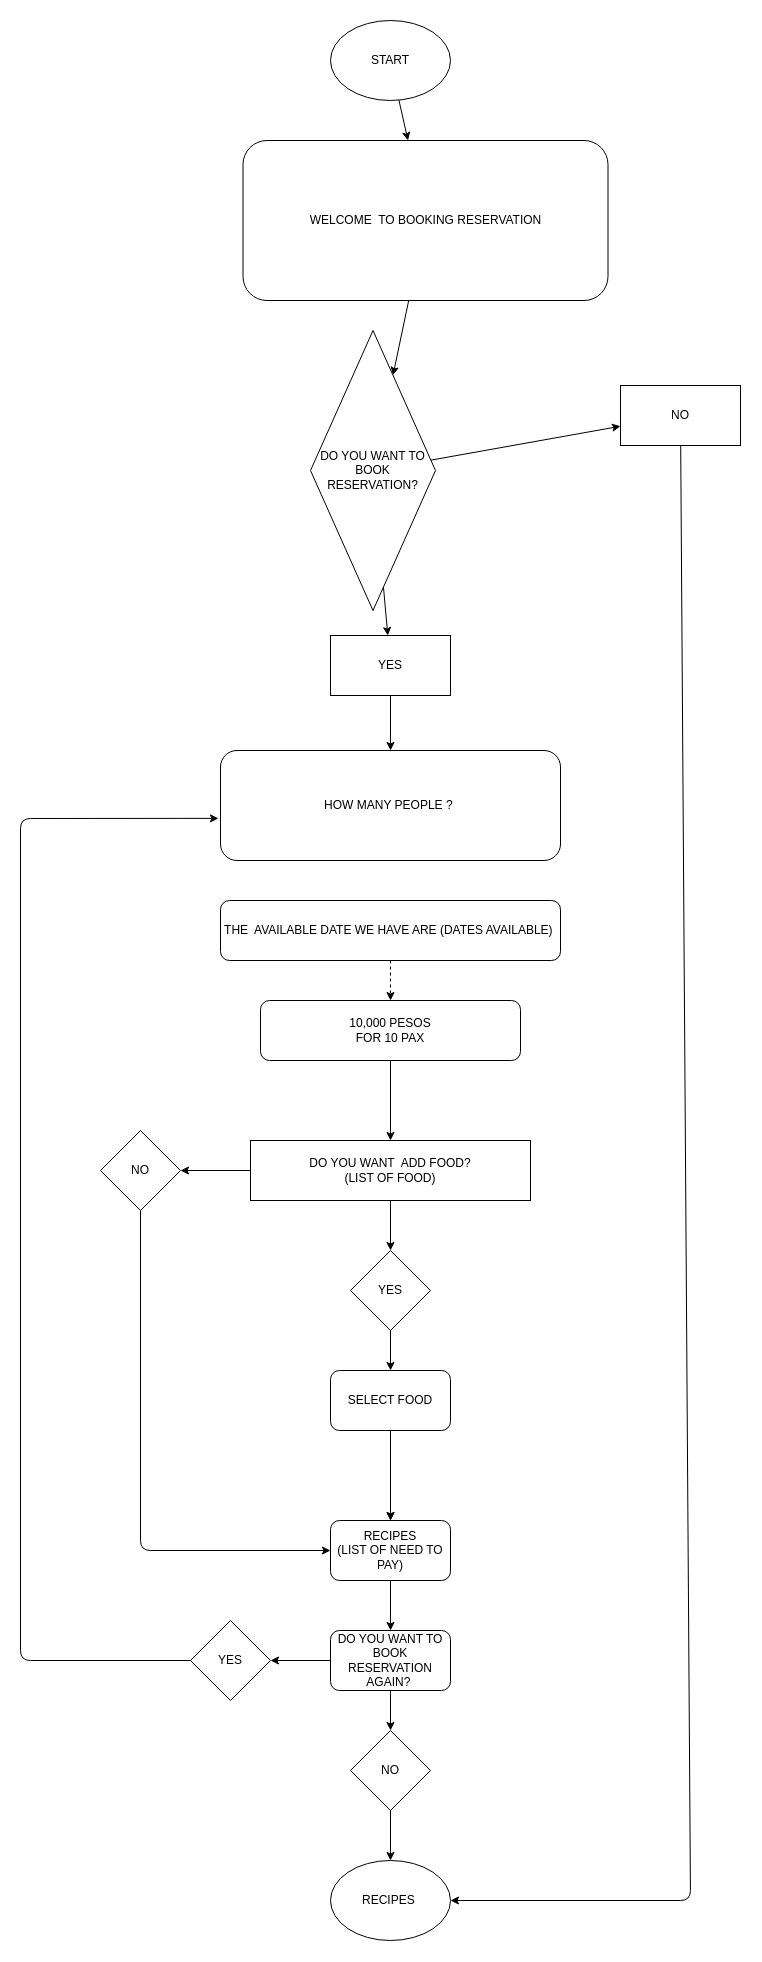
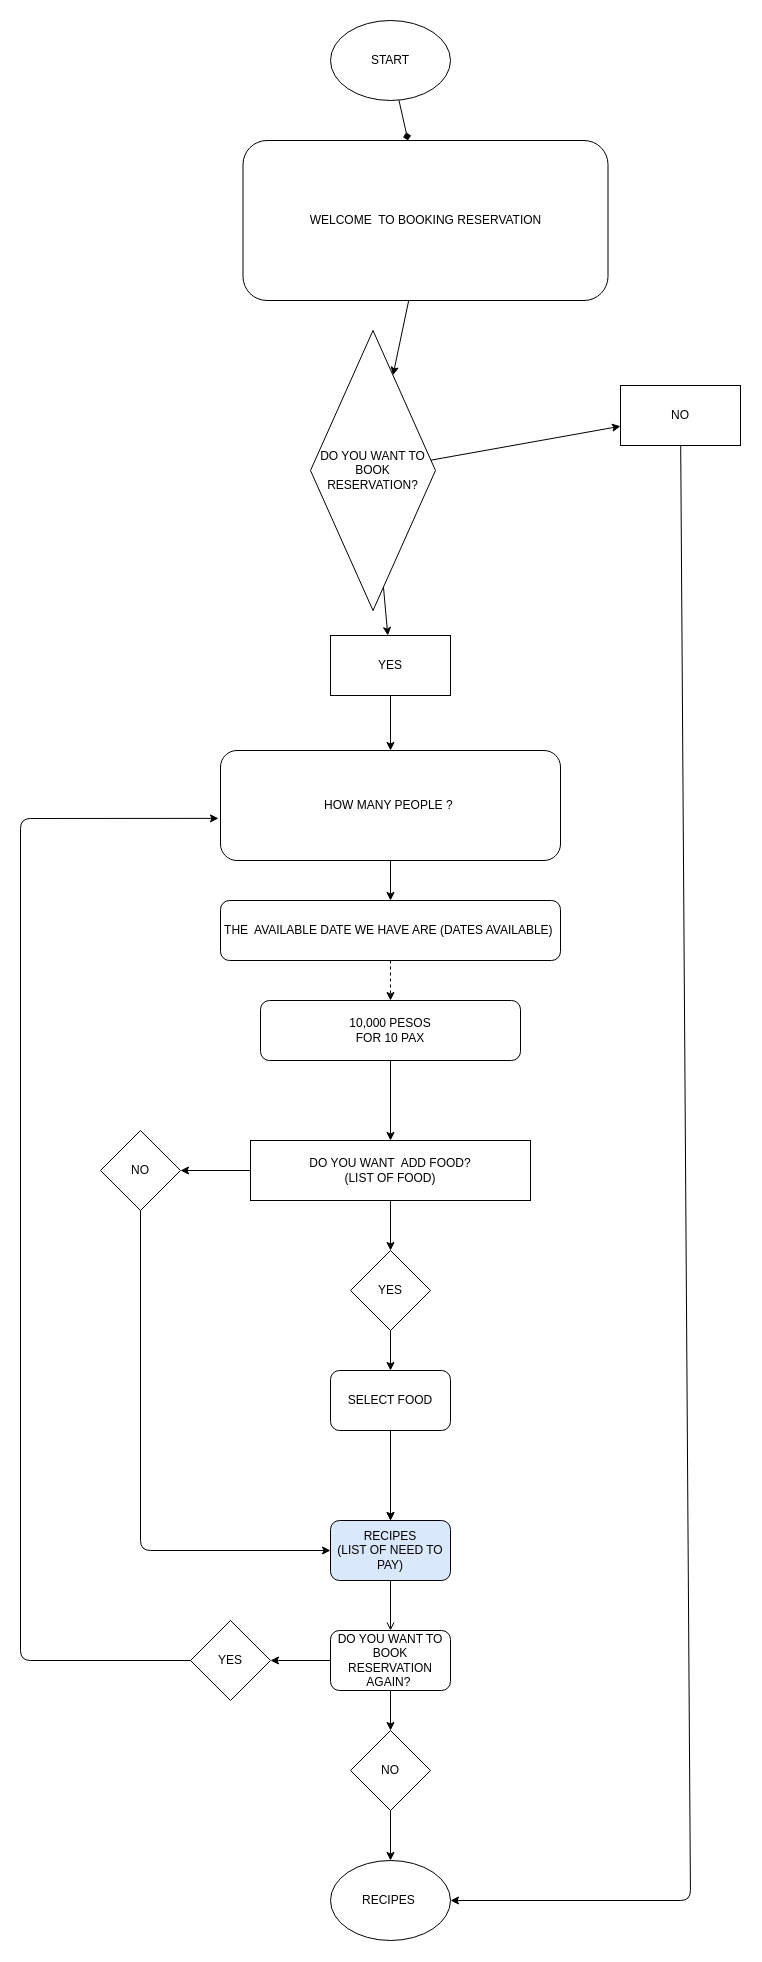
(406, 132) -> (406, 131)
none -> (391, 877)
(391, 1551) -> (391, 1551)
(391, 1622) -> (391, 1624)
